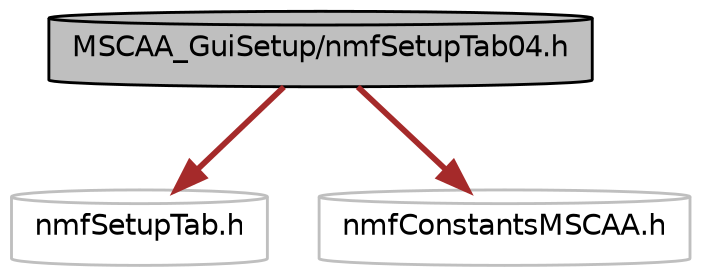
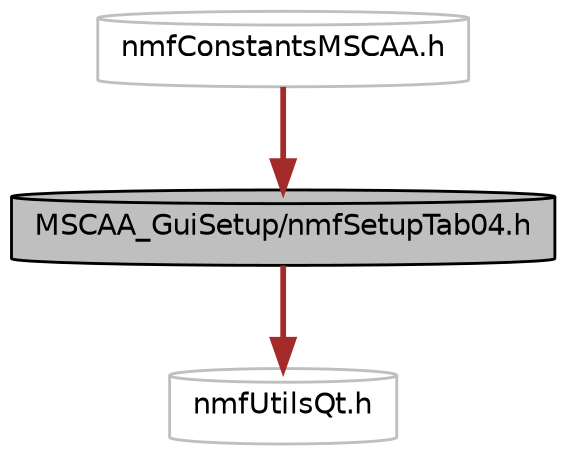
(402, 128) -> (283, 124)
(139, 228) -> (283, 406)
